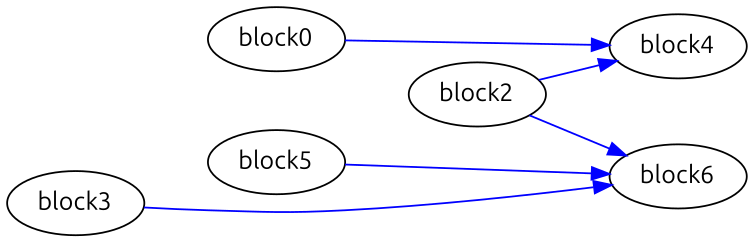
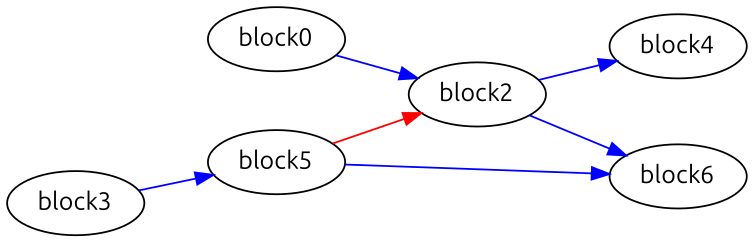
(468, 43) -> (368, 64)
none -> (368, 131)
(369, 209) -> (167, 184)
